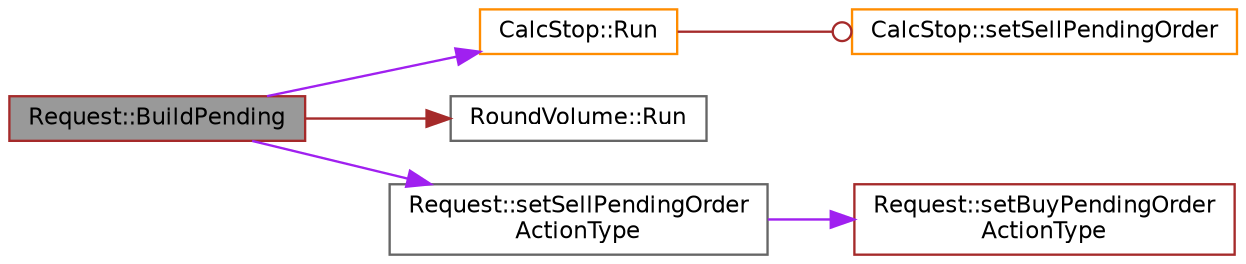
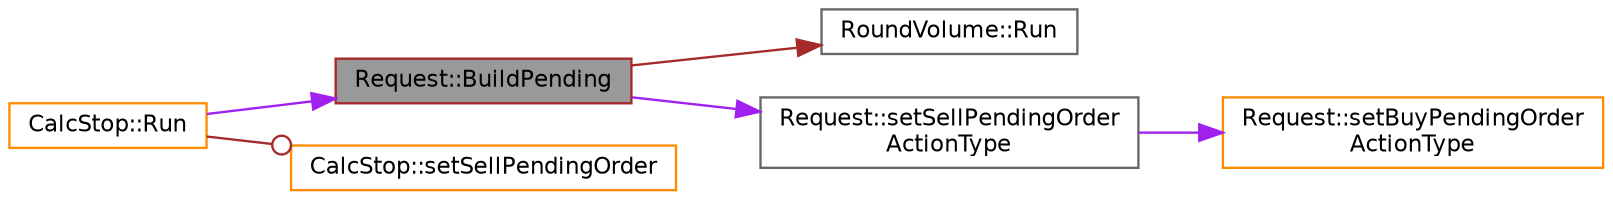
(362, 76) -> (259, 108)
(1045, 219) -> (1413, 133)
